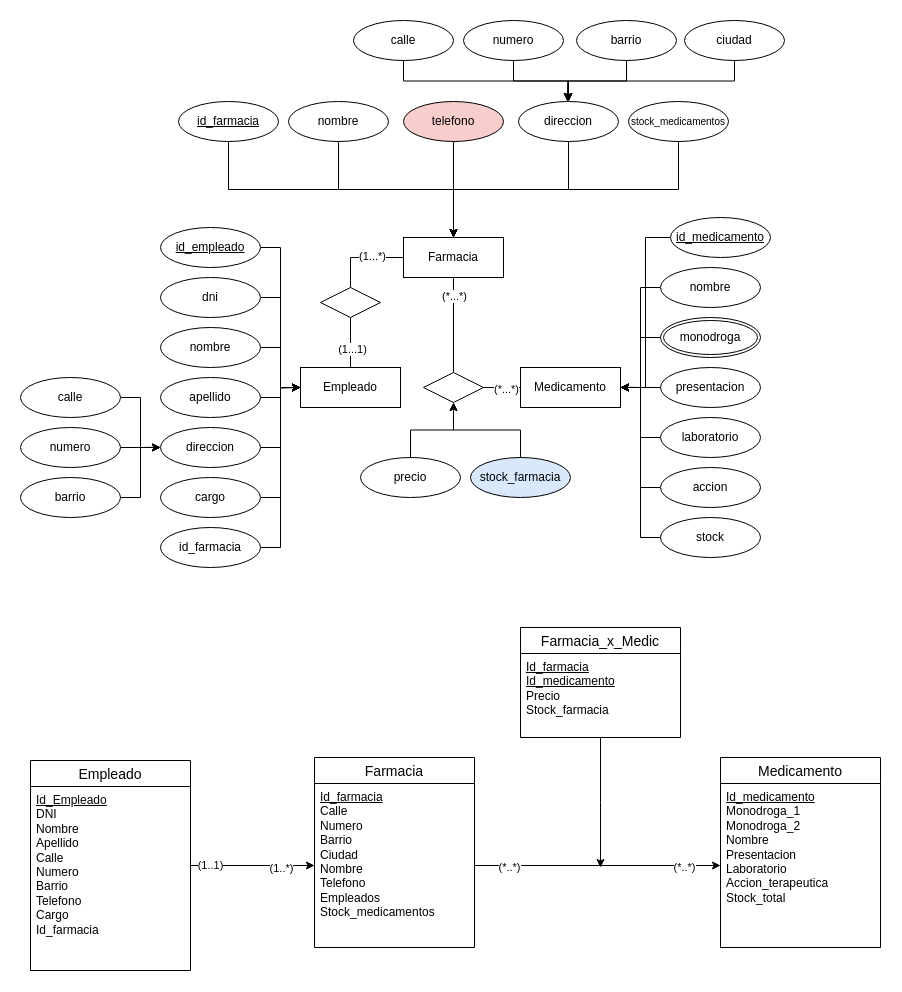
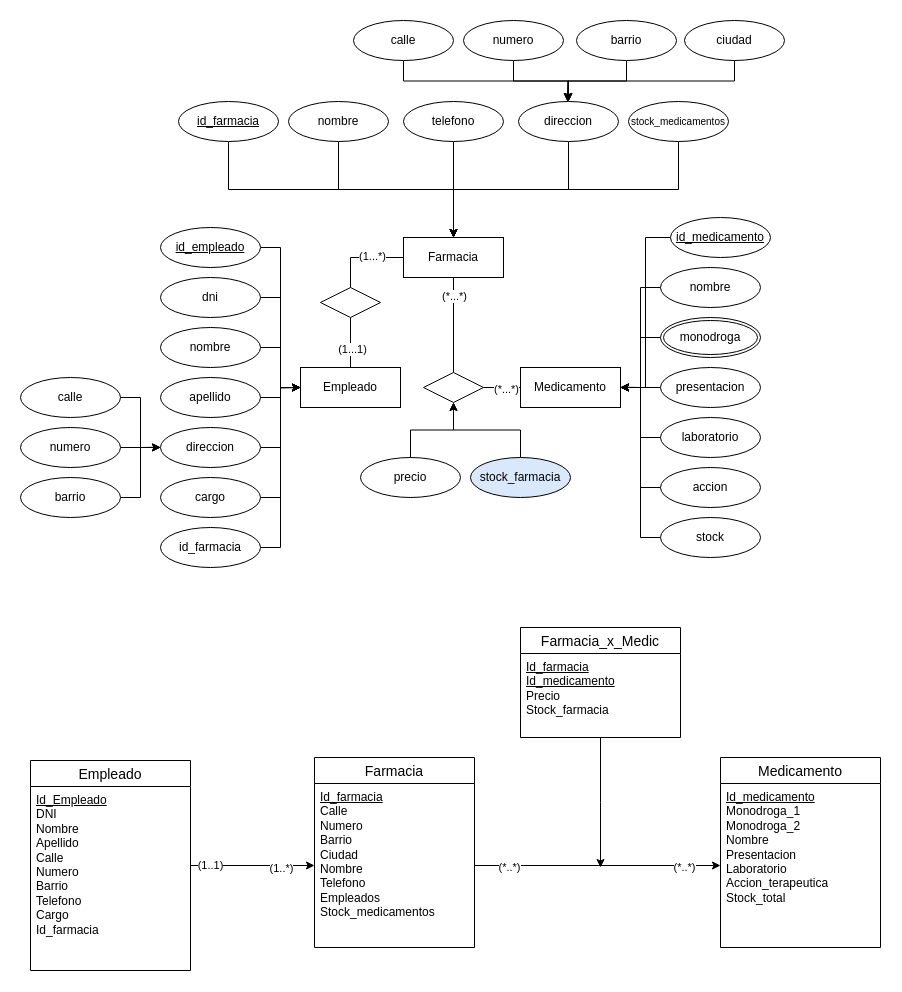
(454, 122) -> (454, 122)
